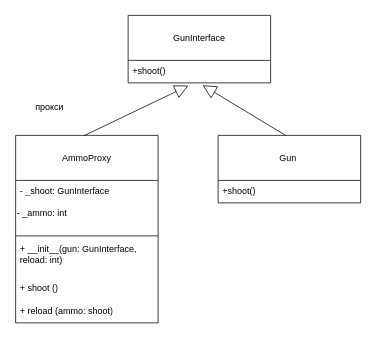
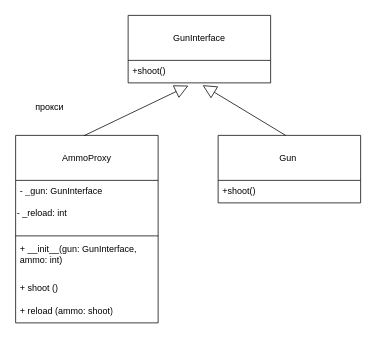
(72, 191) -> (67, 191)
(42, 214) -> (46, 214)
(87, 255) -> (87, 255)
